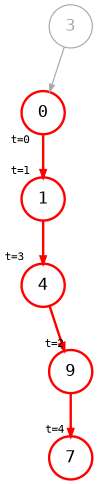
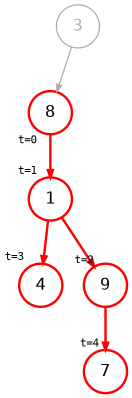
(43, 113) -> (50, 113)
(56, 325) -> (76, 239)
